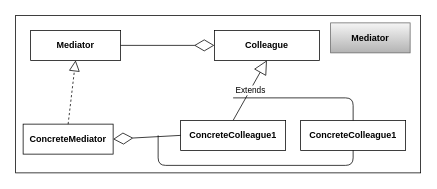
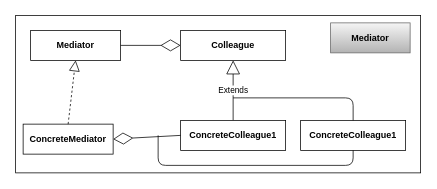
(267, 45) -> (233, 45)
